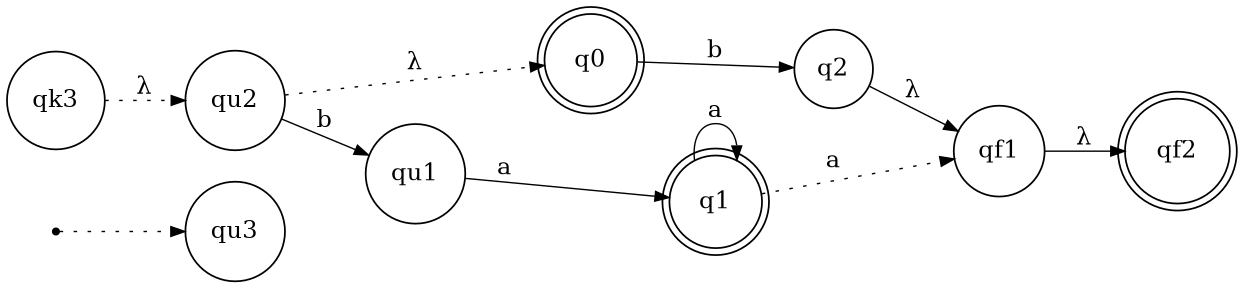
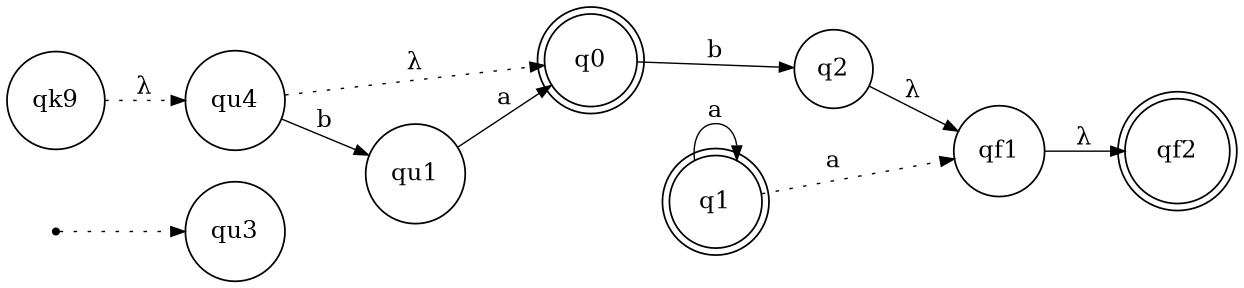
(56, 100) -> (56, 100)
(235, 100) -> (235, 100)
(560, 187) -> (499, 120)
